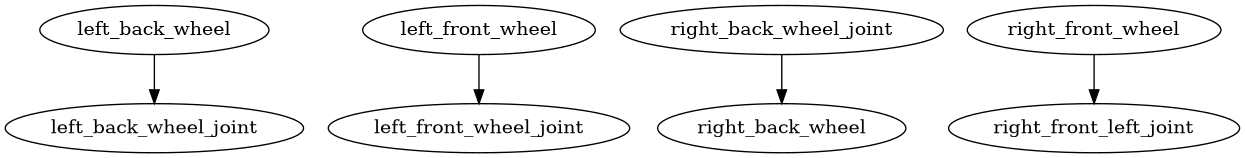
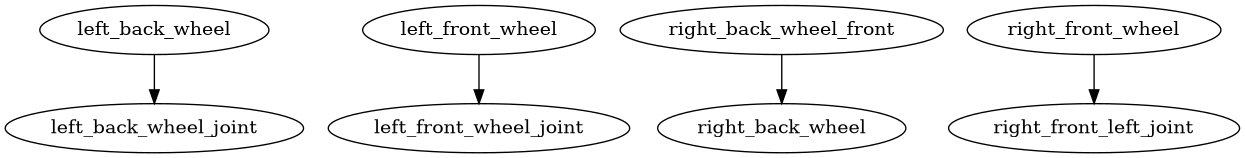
(782, 30) -> (782, 30)
